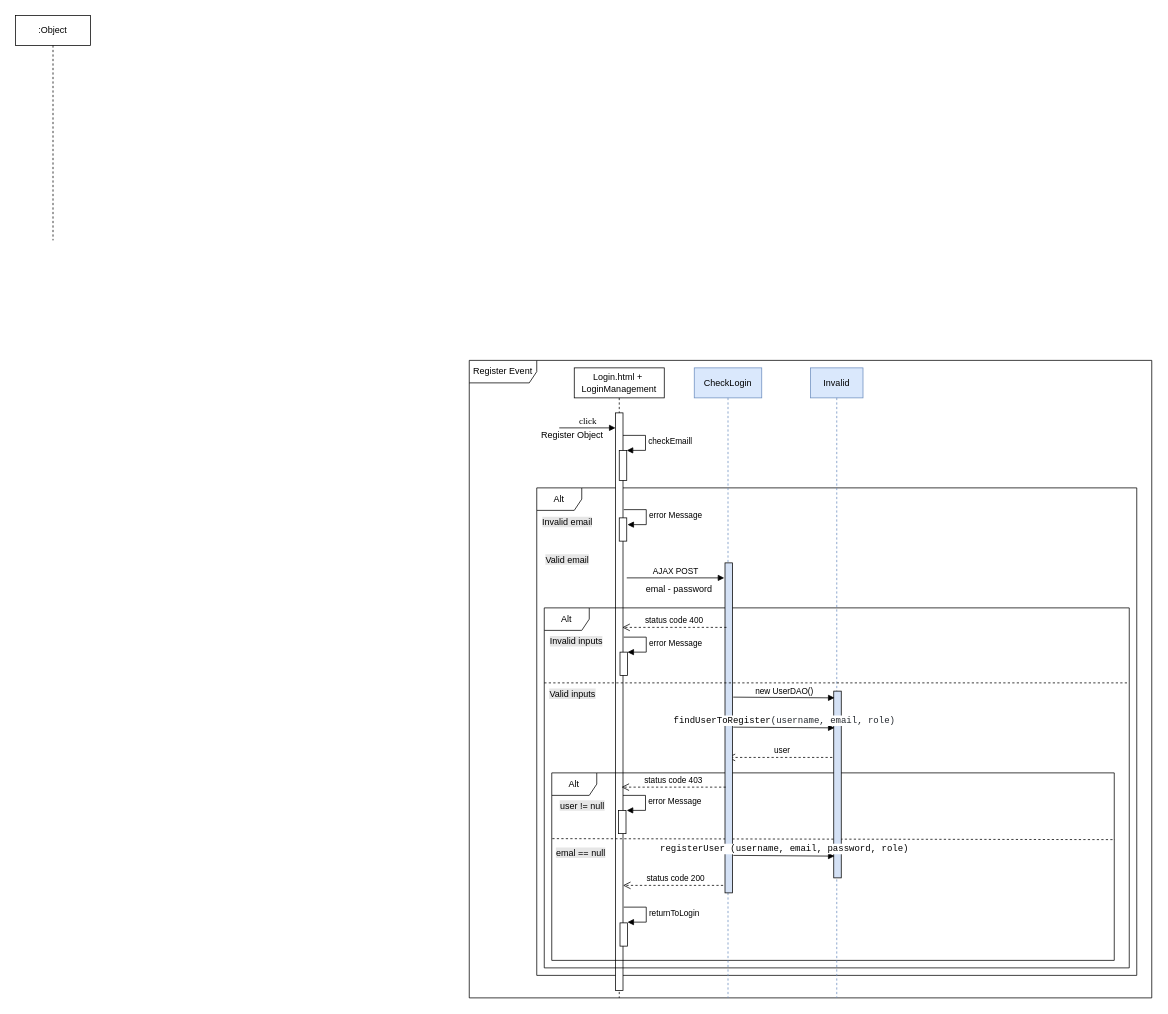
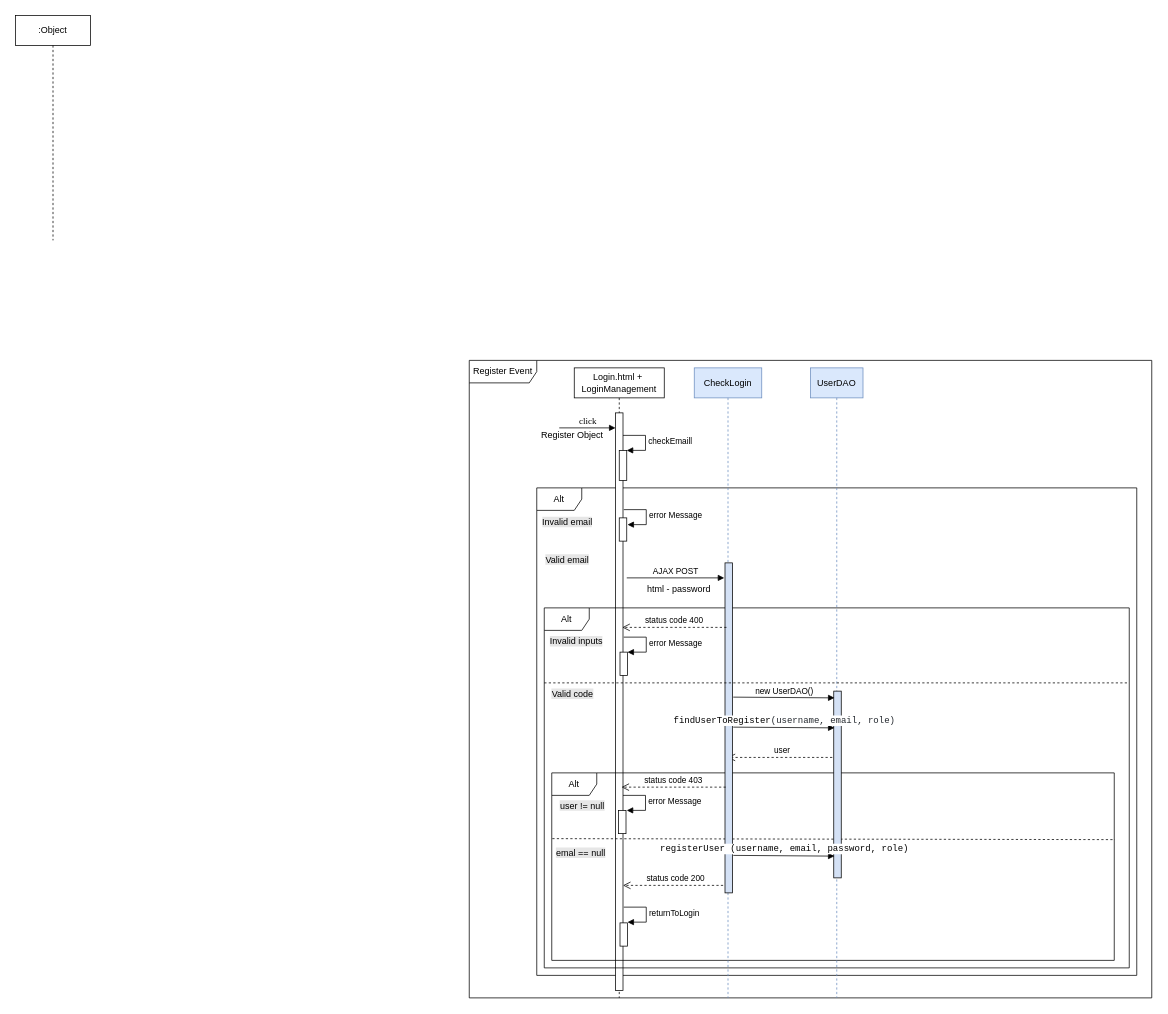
(837, 383) -> (837, 383)
(679, 589) -> (679, 589)
(573, 694) -> (573, 694)
